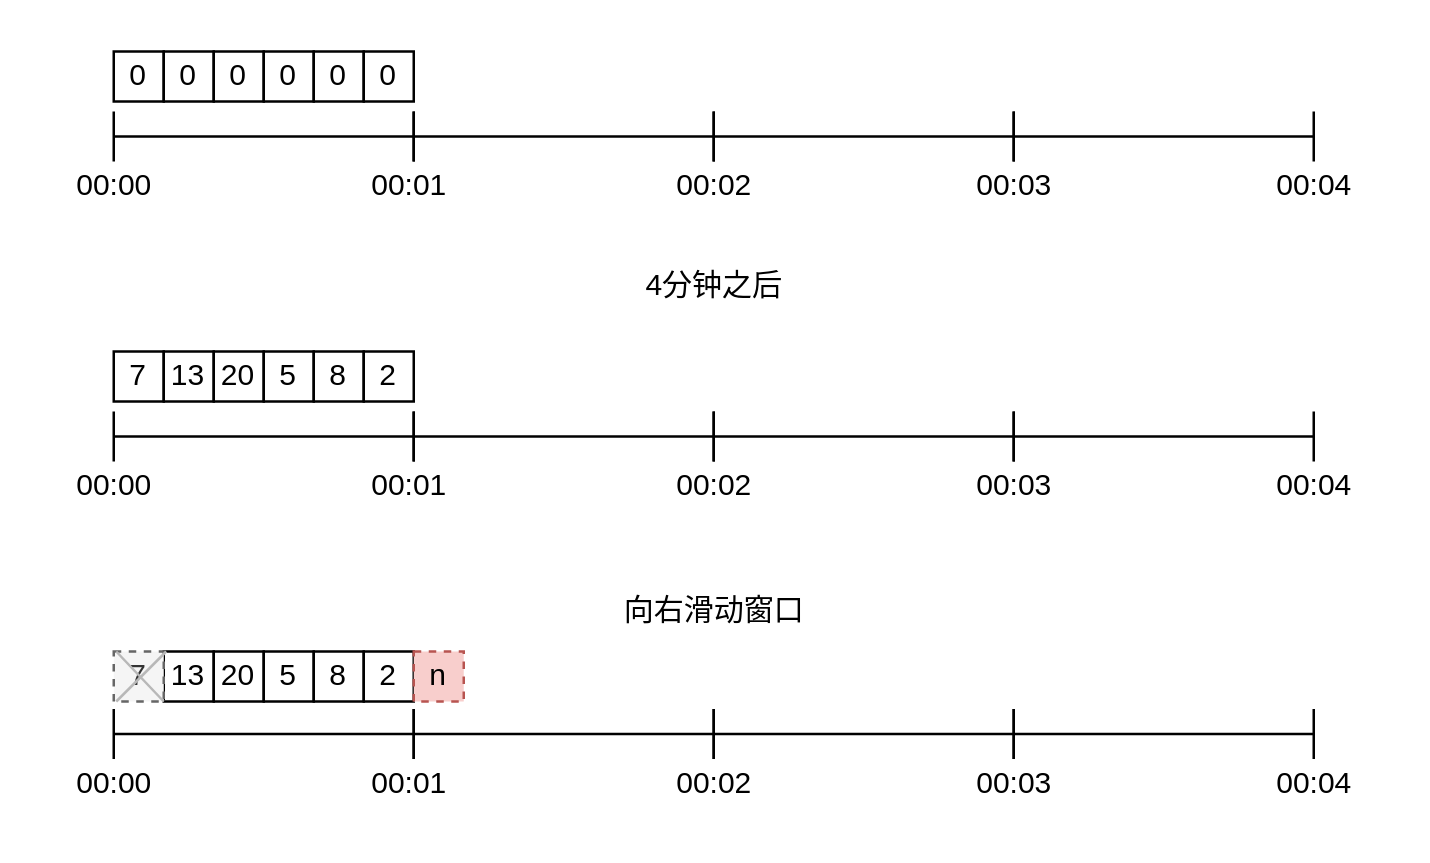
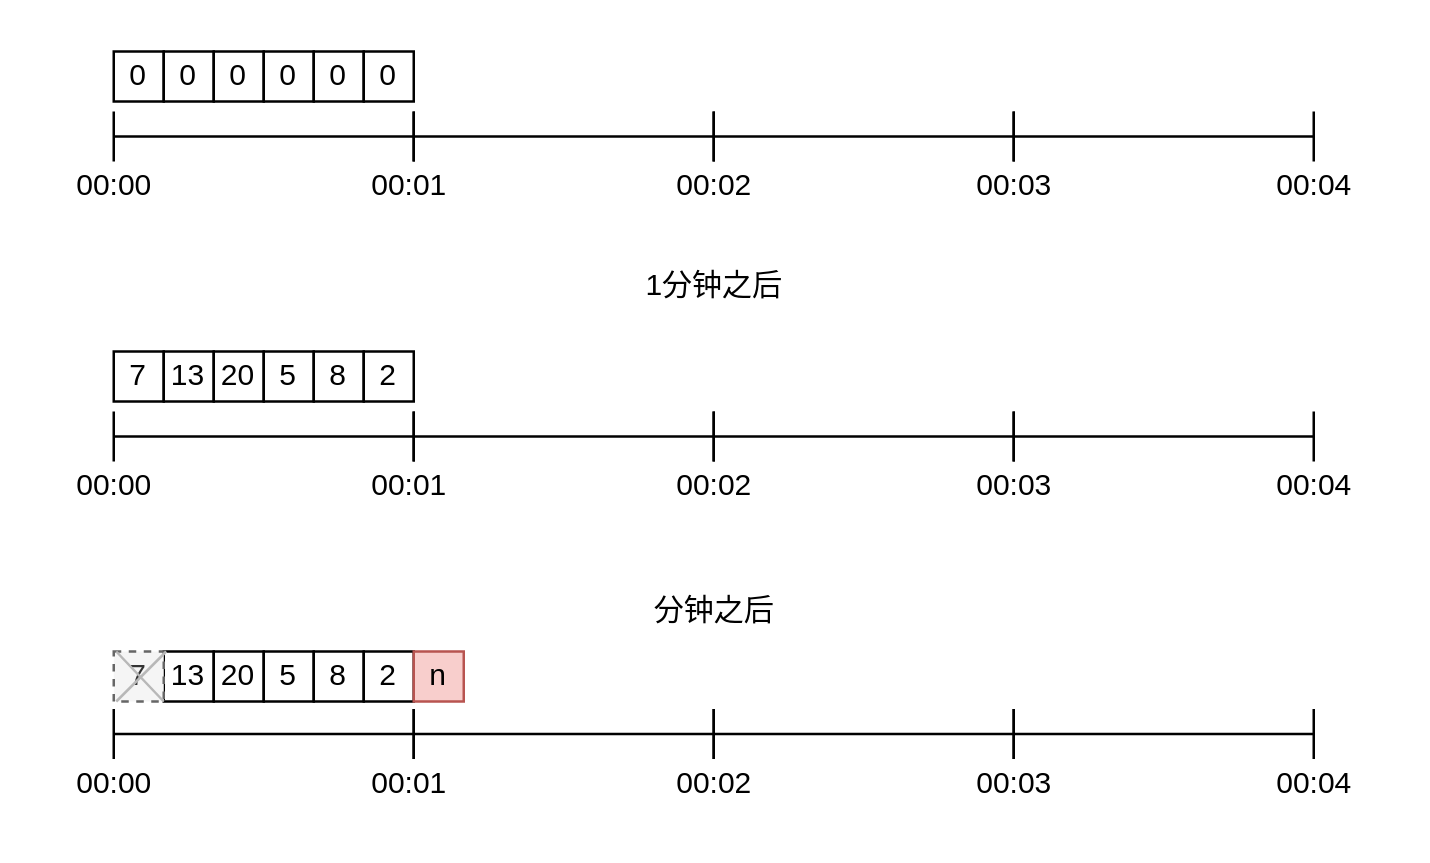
(715, 286) -> (715, 286)
(715, 611) -> (715, 611)
(439, 676) -> (439, 676)
